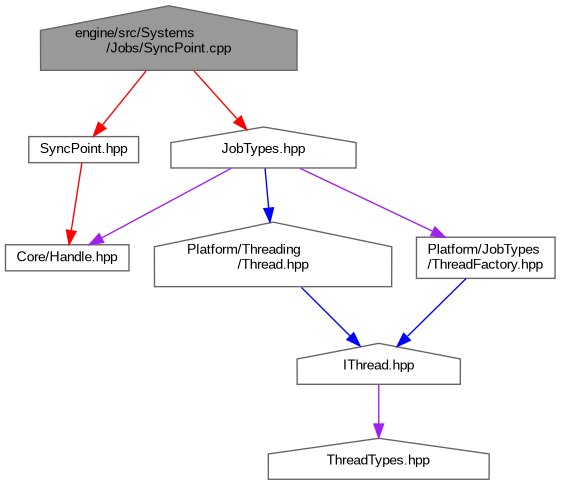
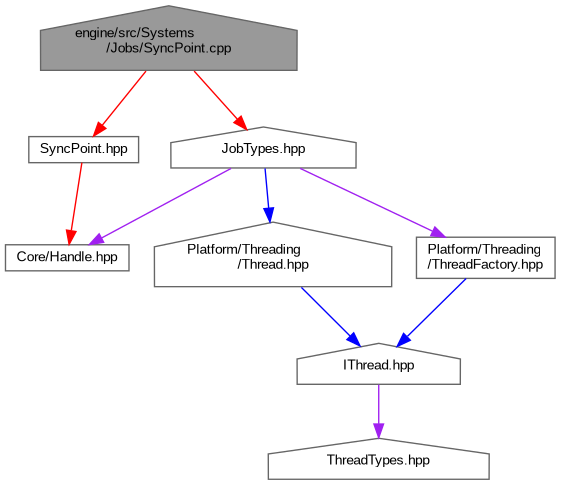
(486, 258) -> (486, 258)
